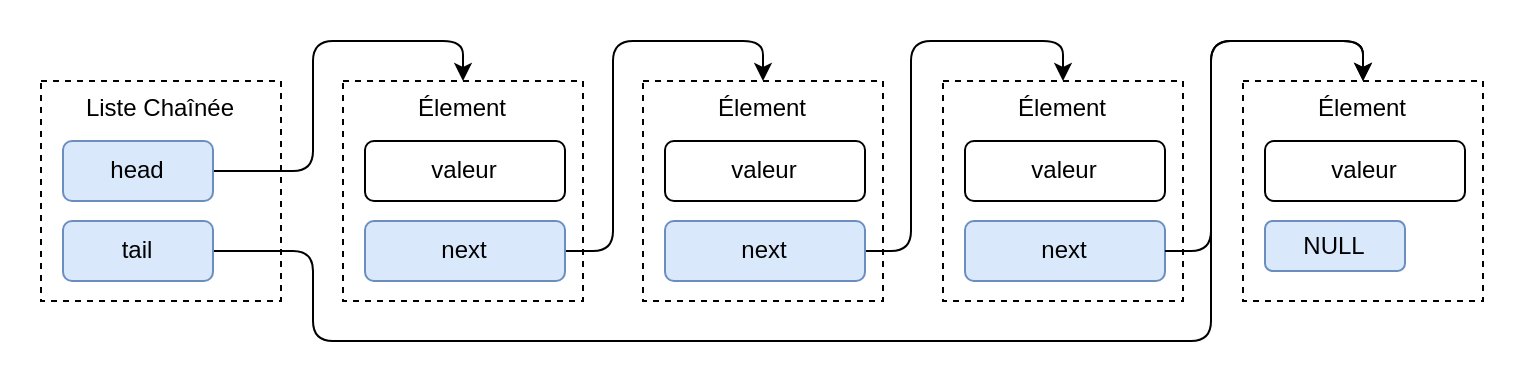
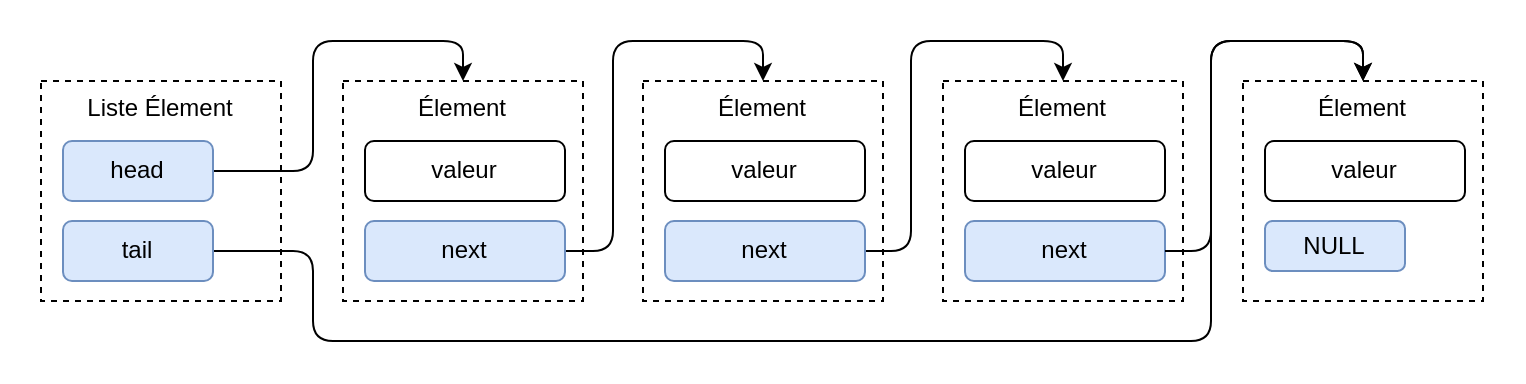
(161, 109) -> (161, 109)
